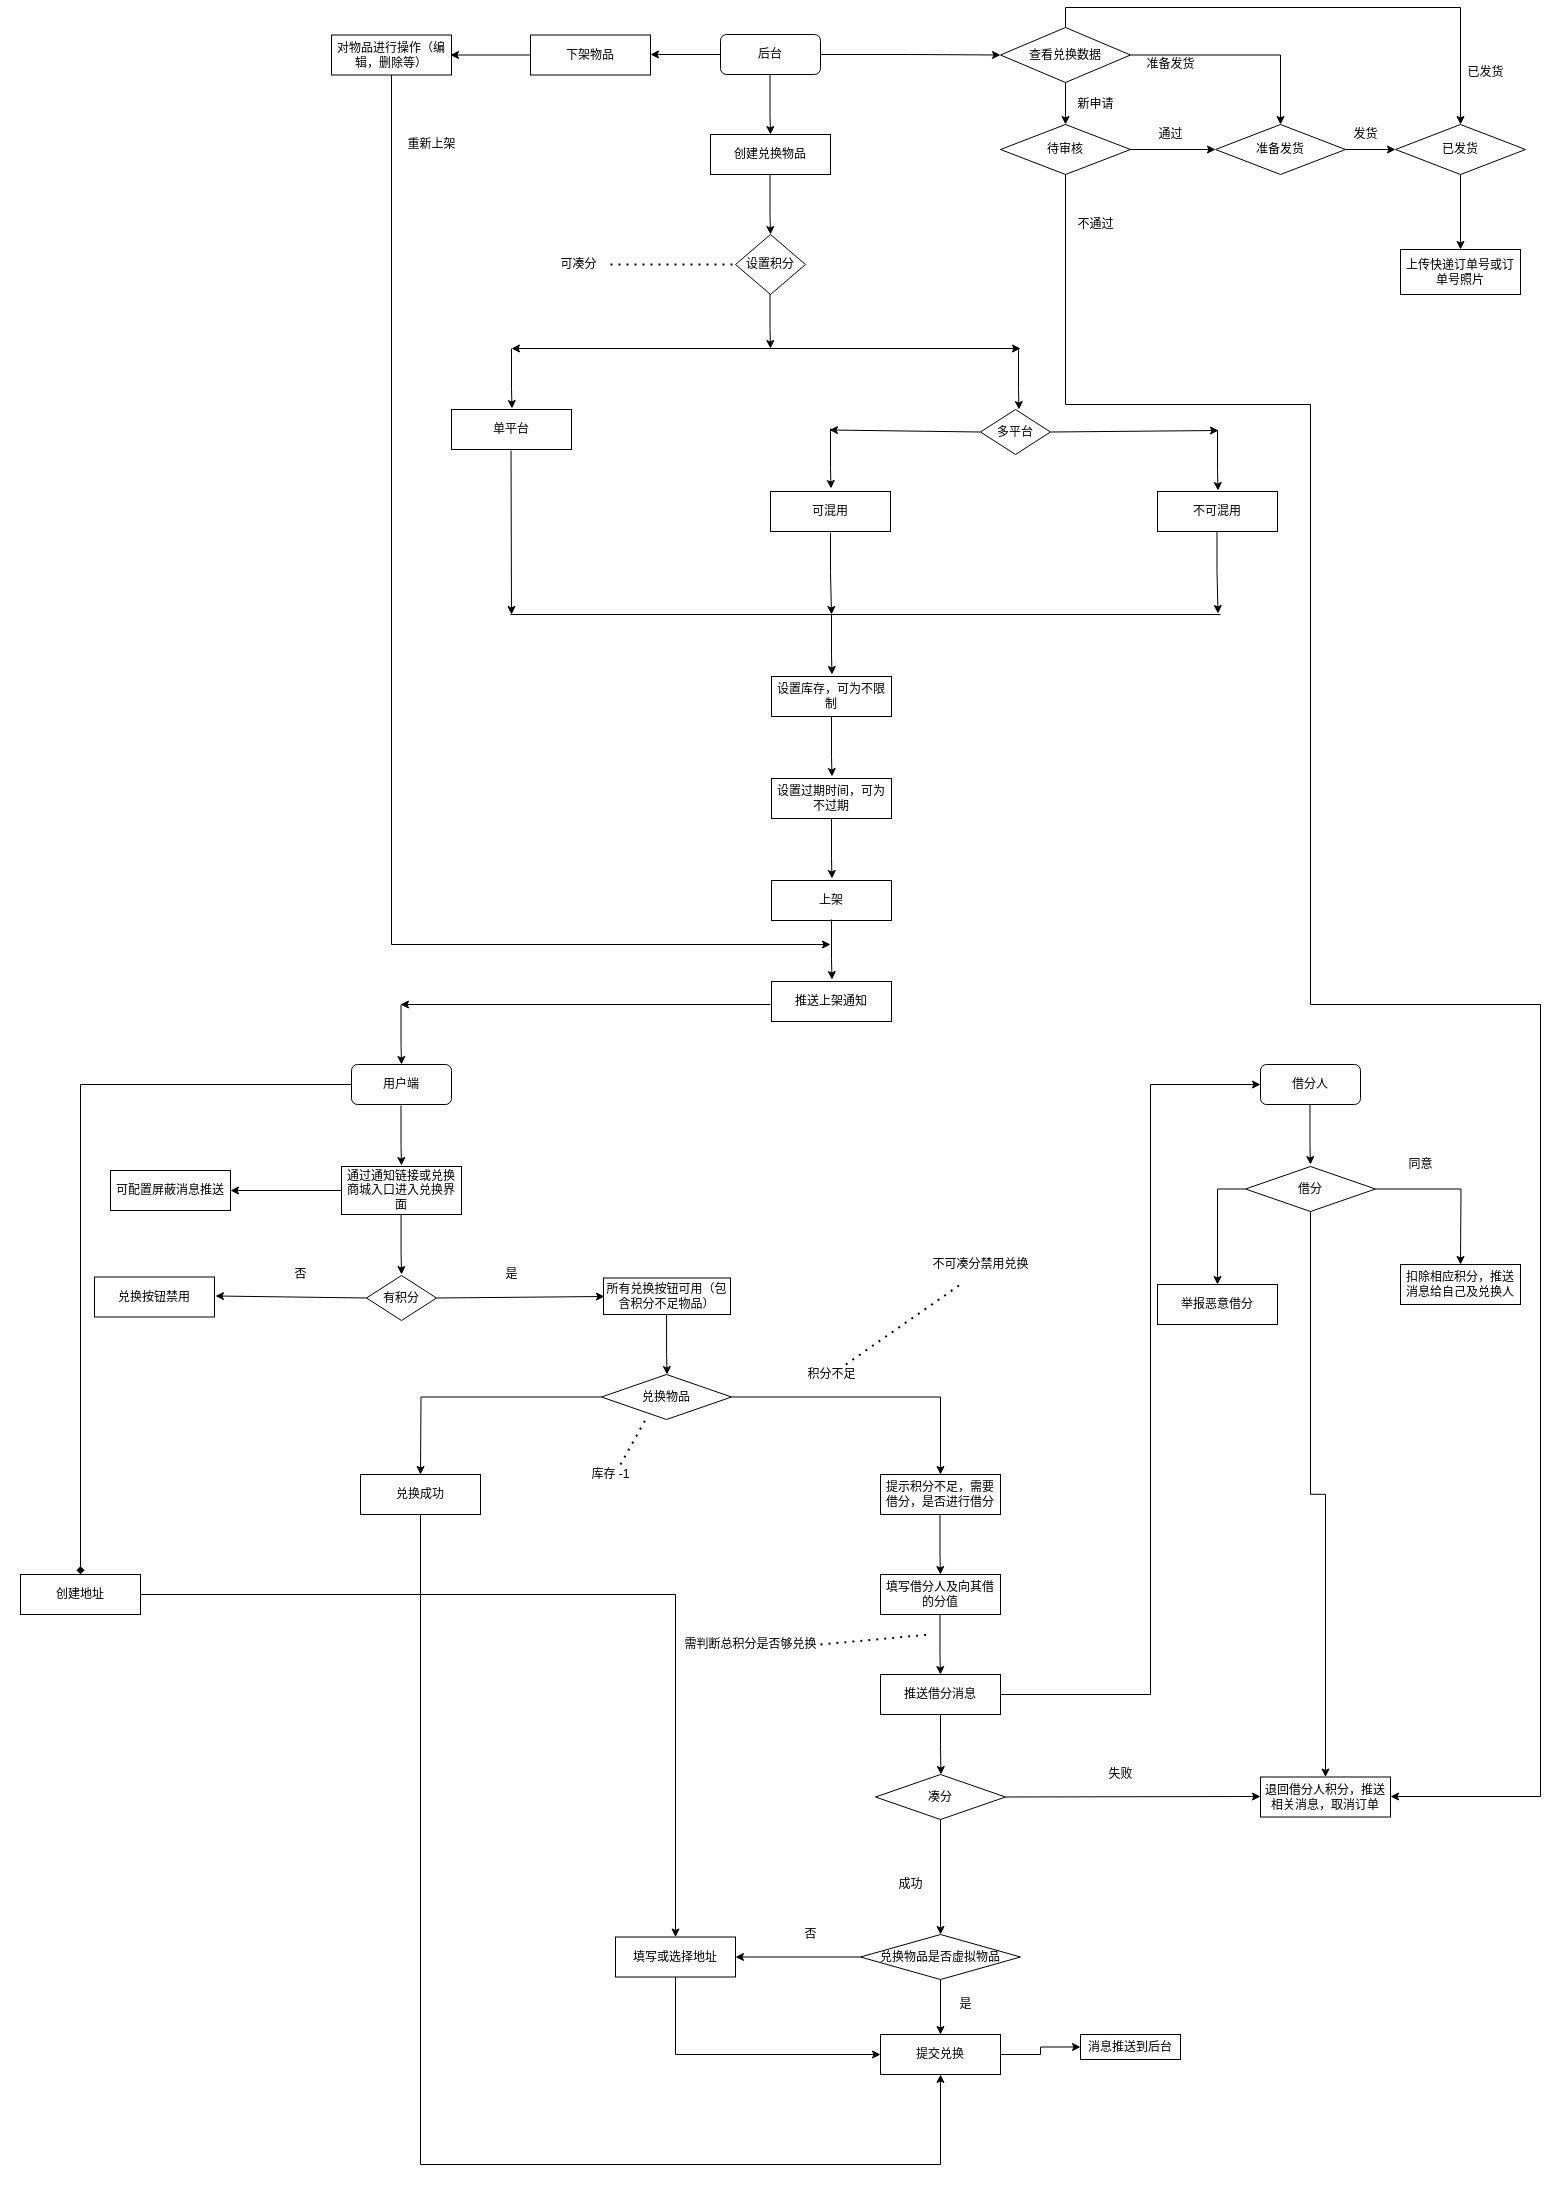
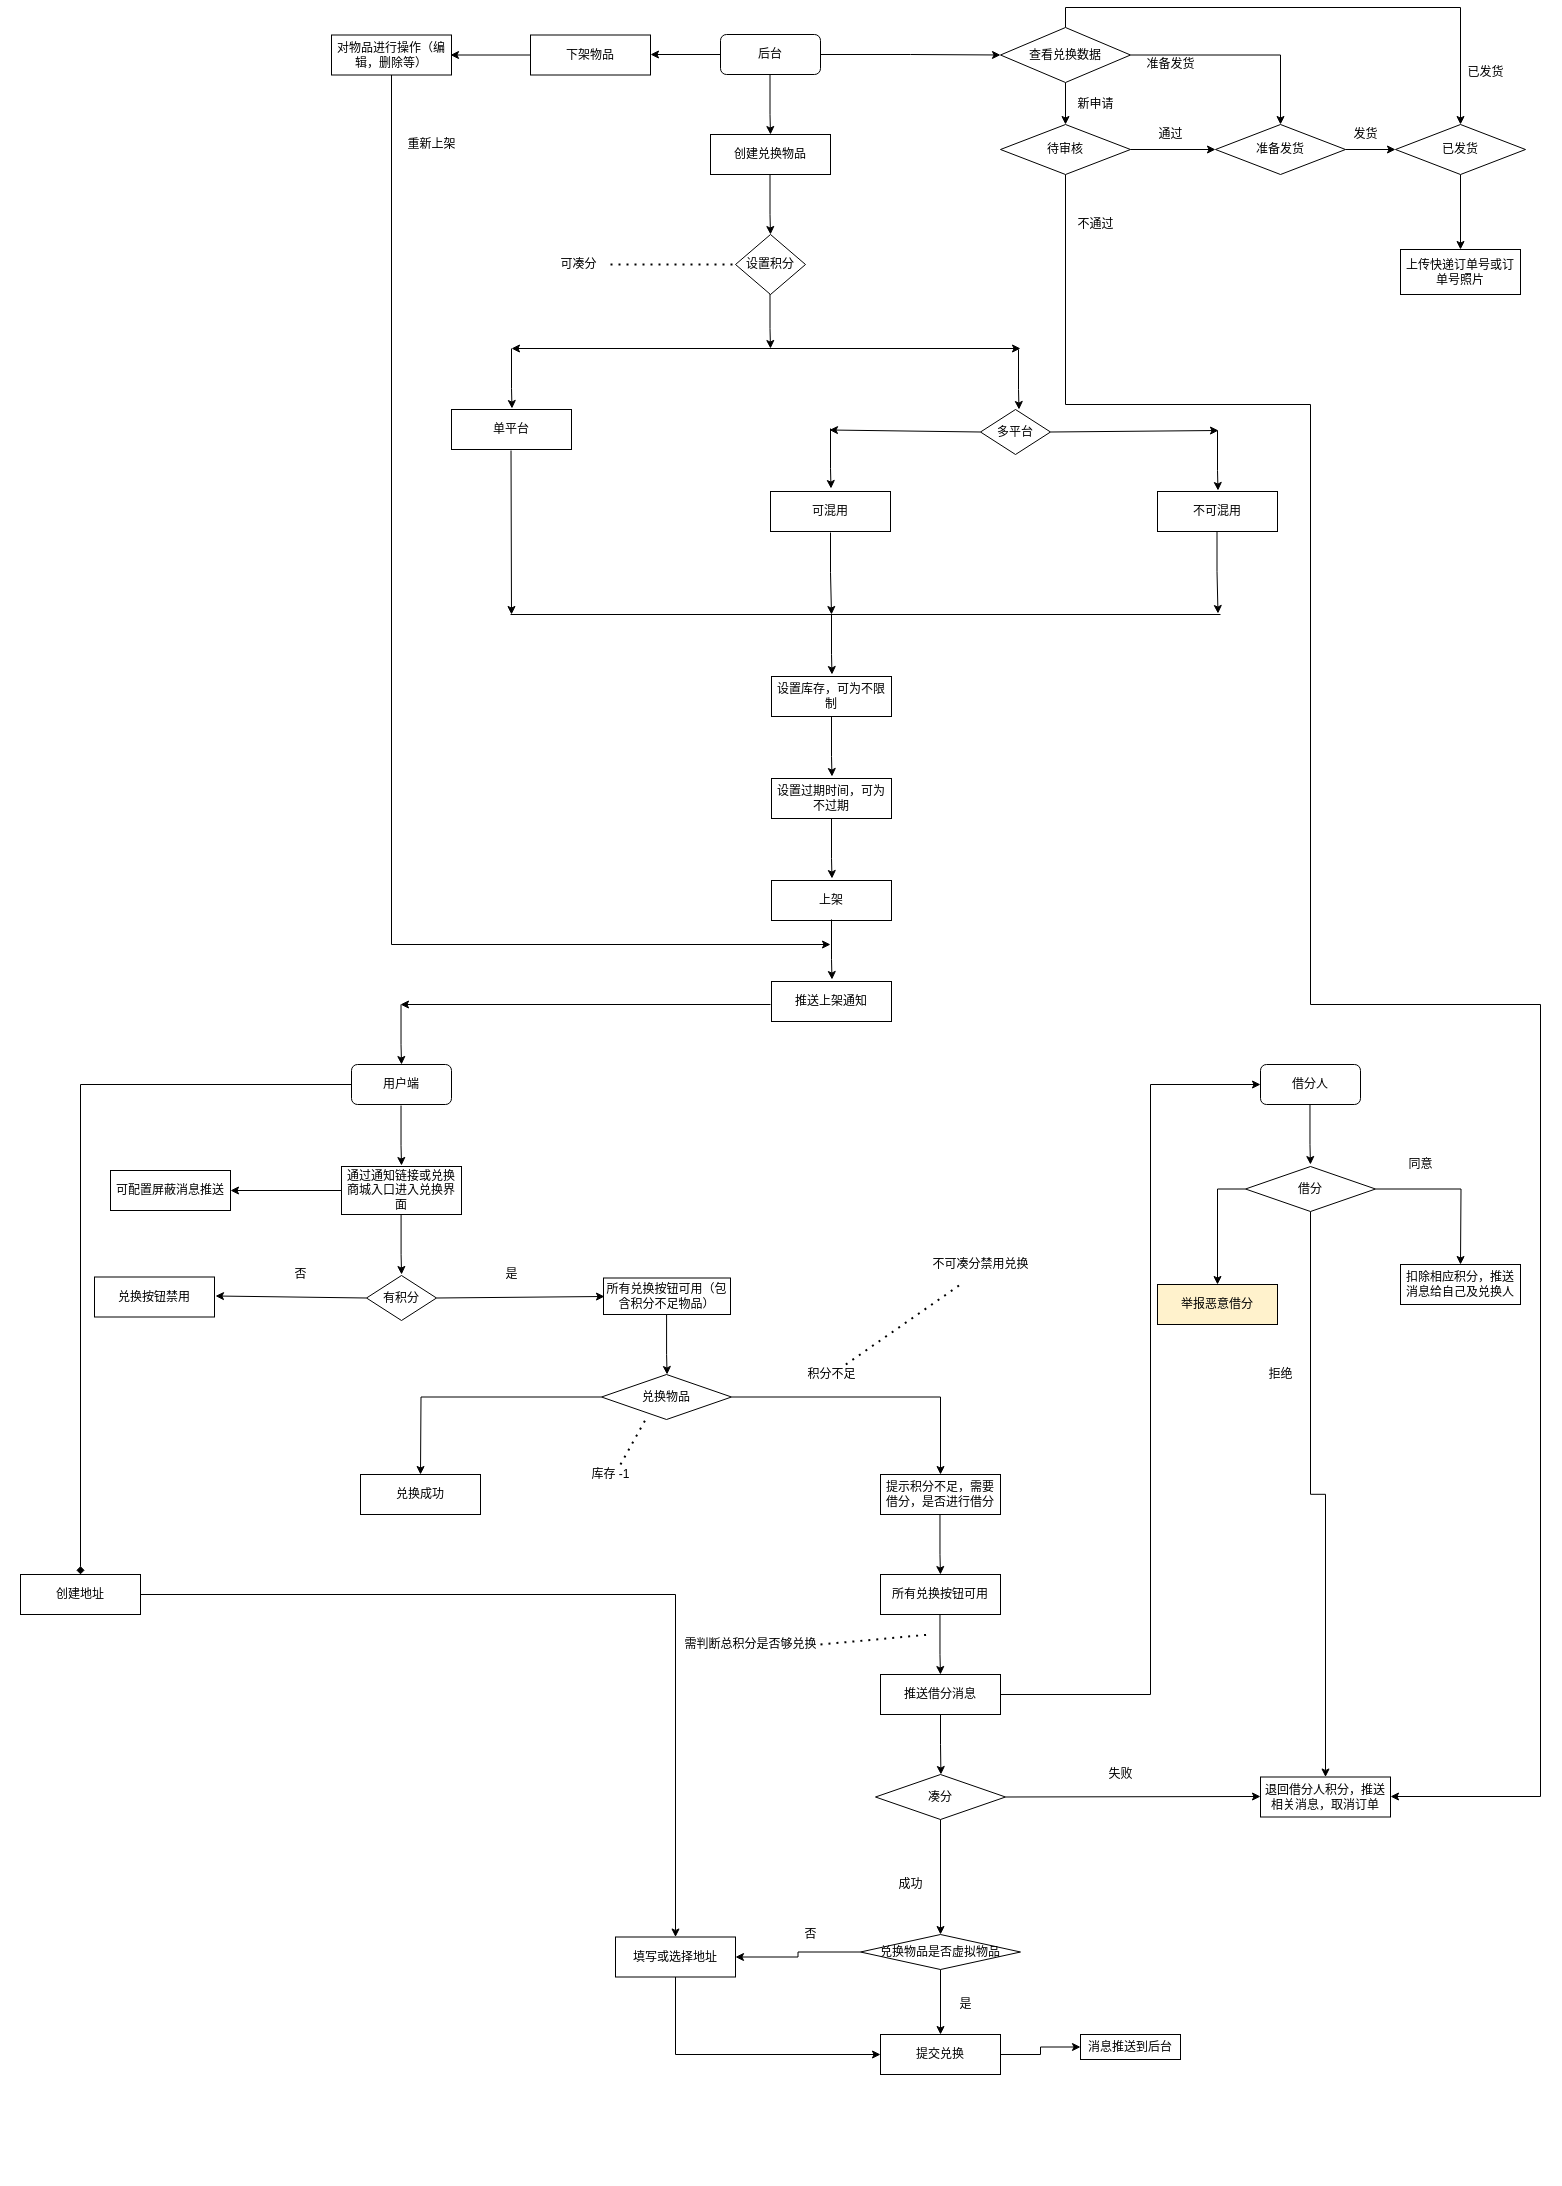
(1218, 1305) -> (1218, 1305)
none -> (1281, 1375)
(941, 1595) -> (941, 1595)
(941, 1957) -> (941, 1952)
(421, 2141) -> none
